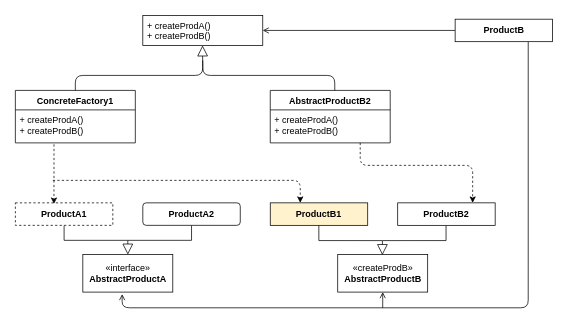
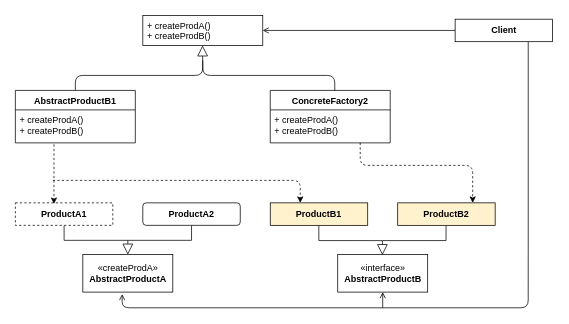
(504, 30) -> (504, 30)
(75, 101) -> (75, 101)
(330, 101) -> (330, 101)
(447, 214) -> (447, 214)
(128, 273) -> (128, 273)
(383, 273) -> (383, 273)
